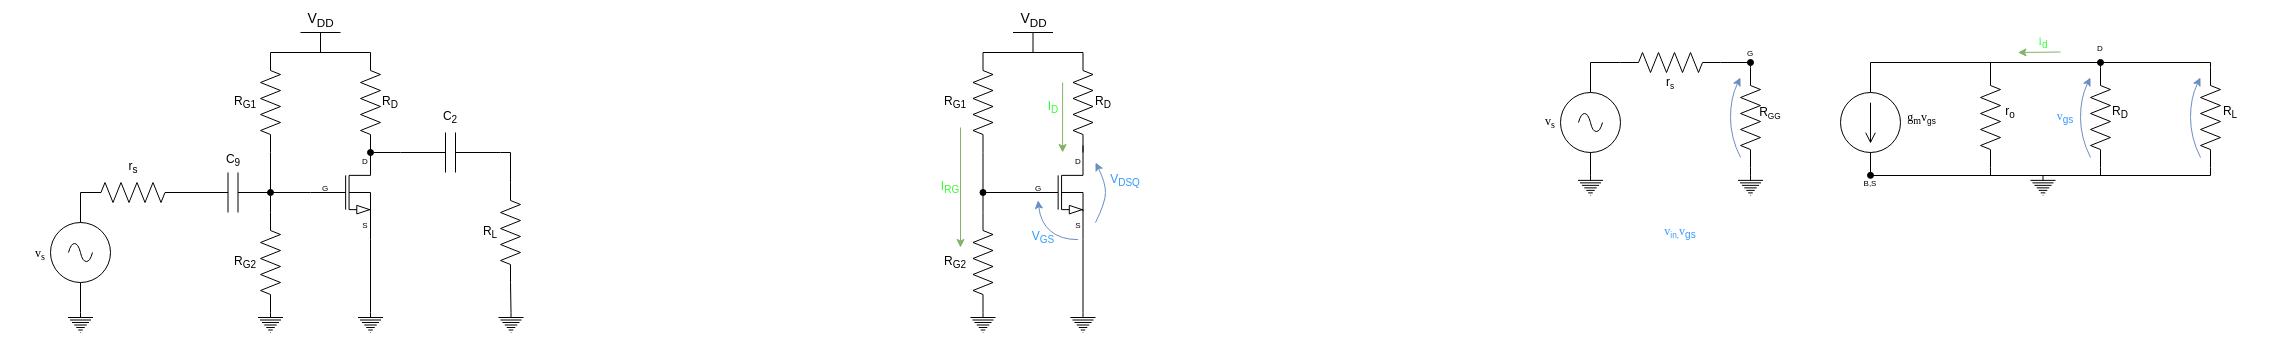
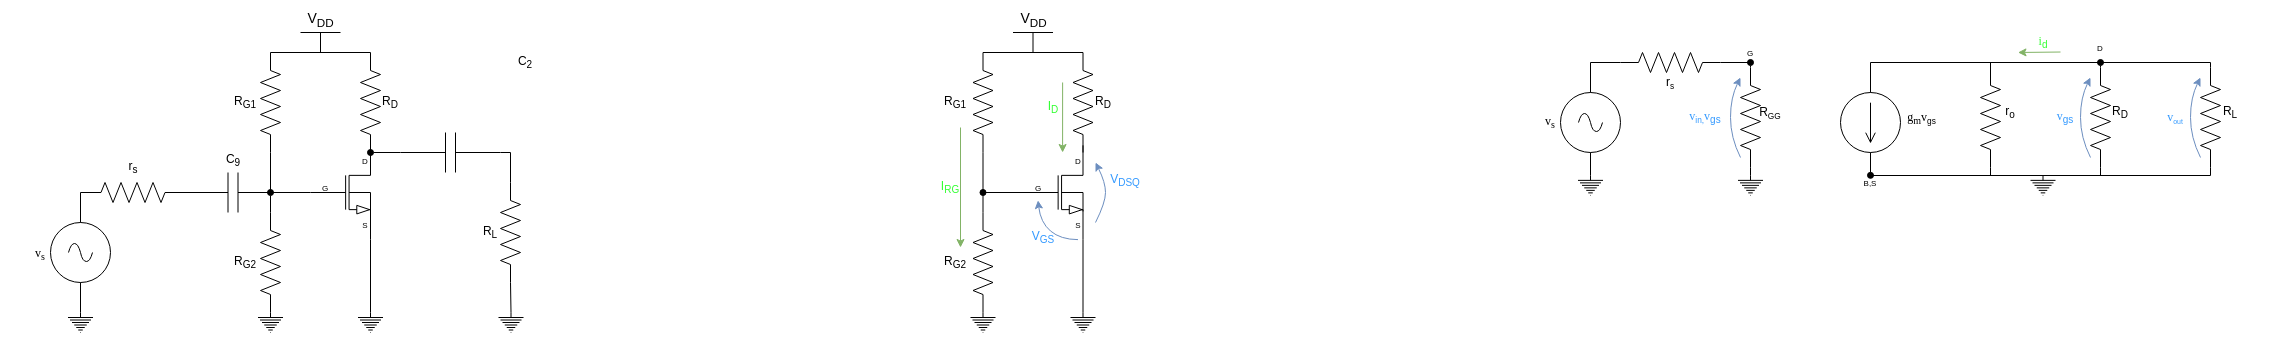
(451, 118) -> (526, 63)
none -> (2176, 118)
(1681, 233) -> (1706, 118)
